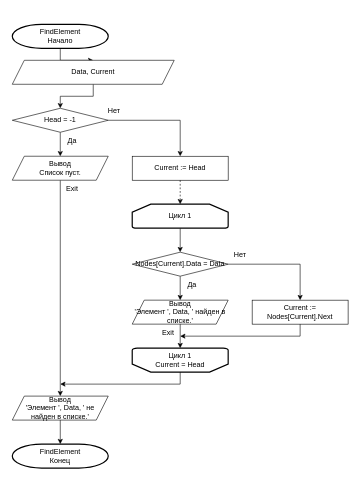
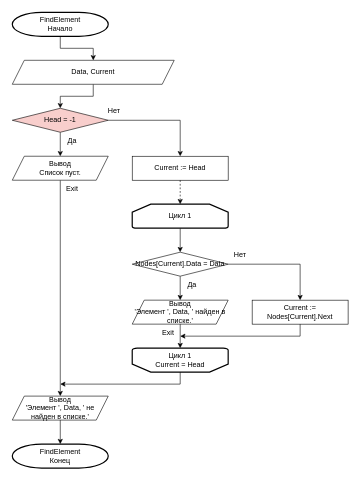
(60, 36) -> (60, 24)
(60, 120) -> (60, 120)
